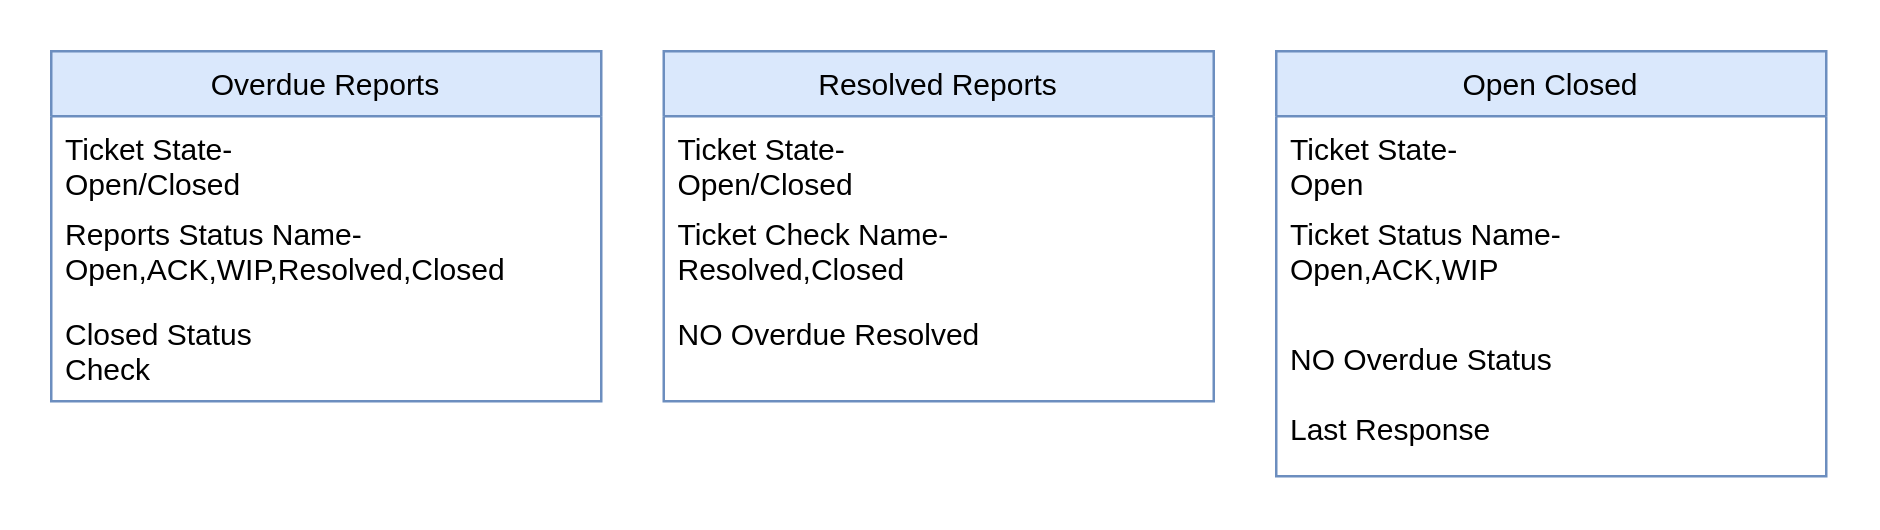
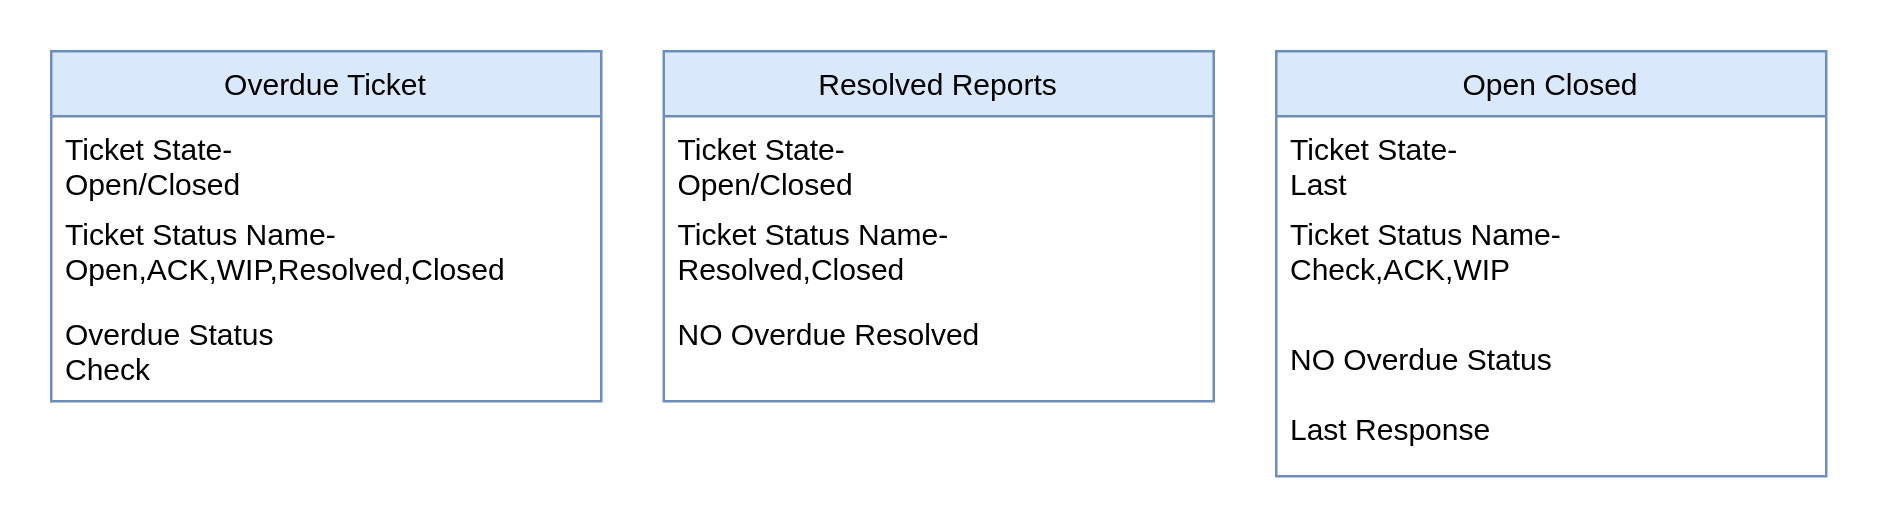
(325, 85) -> (325, 85)
(1391, 150) -> (1391, 150)
(225, 235) -> (213, 235)
(817, 235) -> (825, 235)
(1438, 235) -> (1438, 235)
(166, 335) -> (179, 335)
